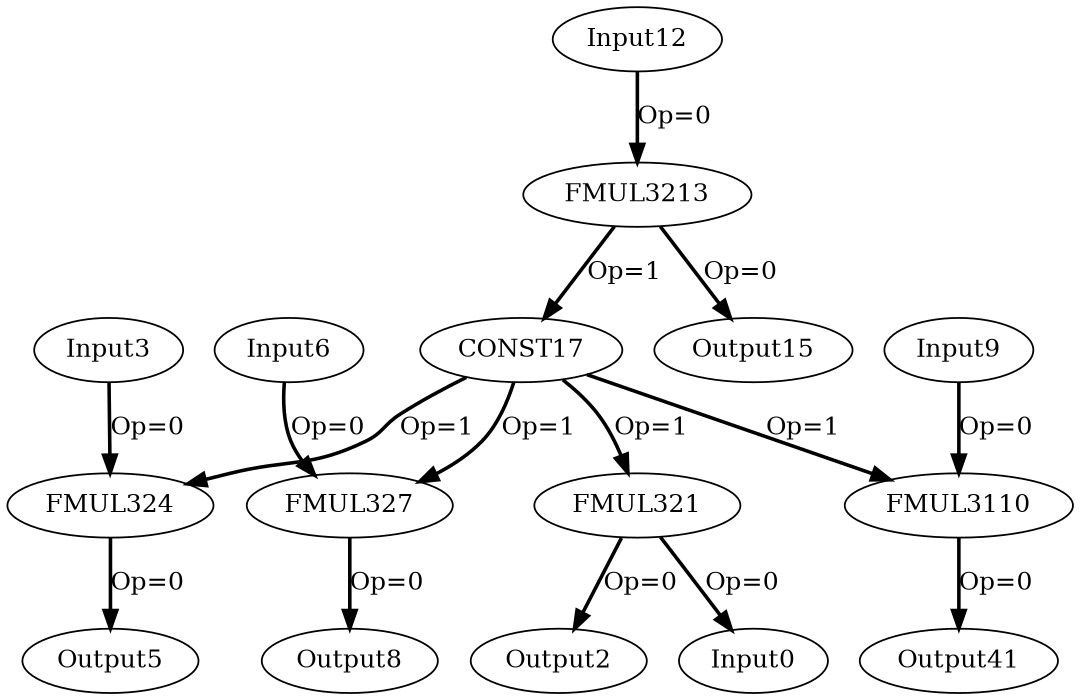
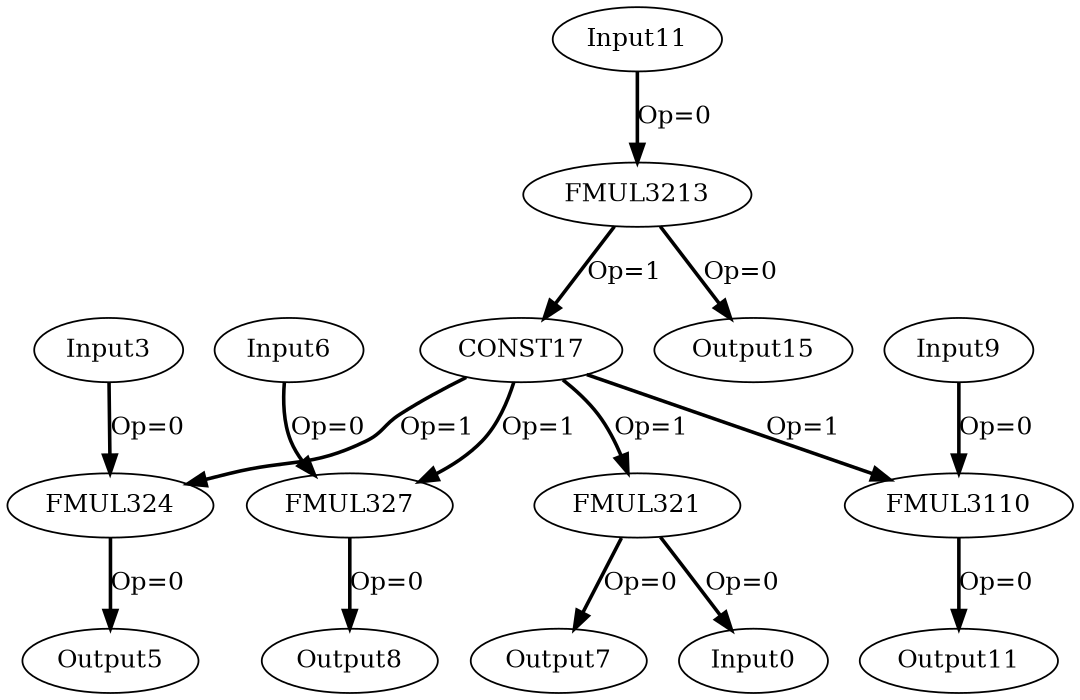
(637, 39) -> (637, 39)
(559, 661) -> (559, 661)
(959, 661) -> (959, 661)
